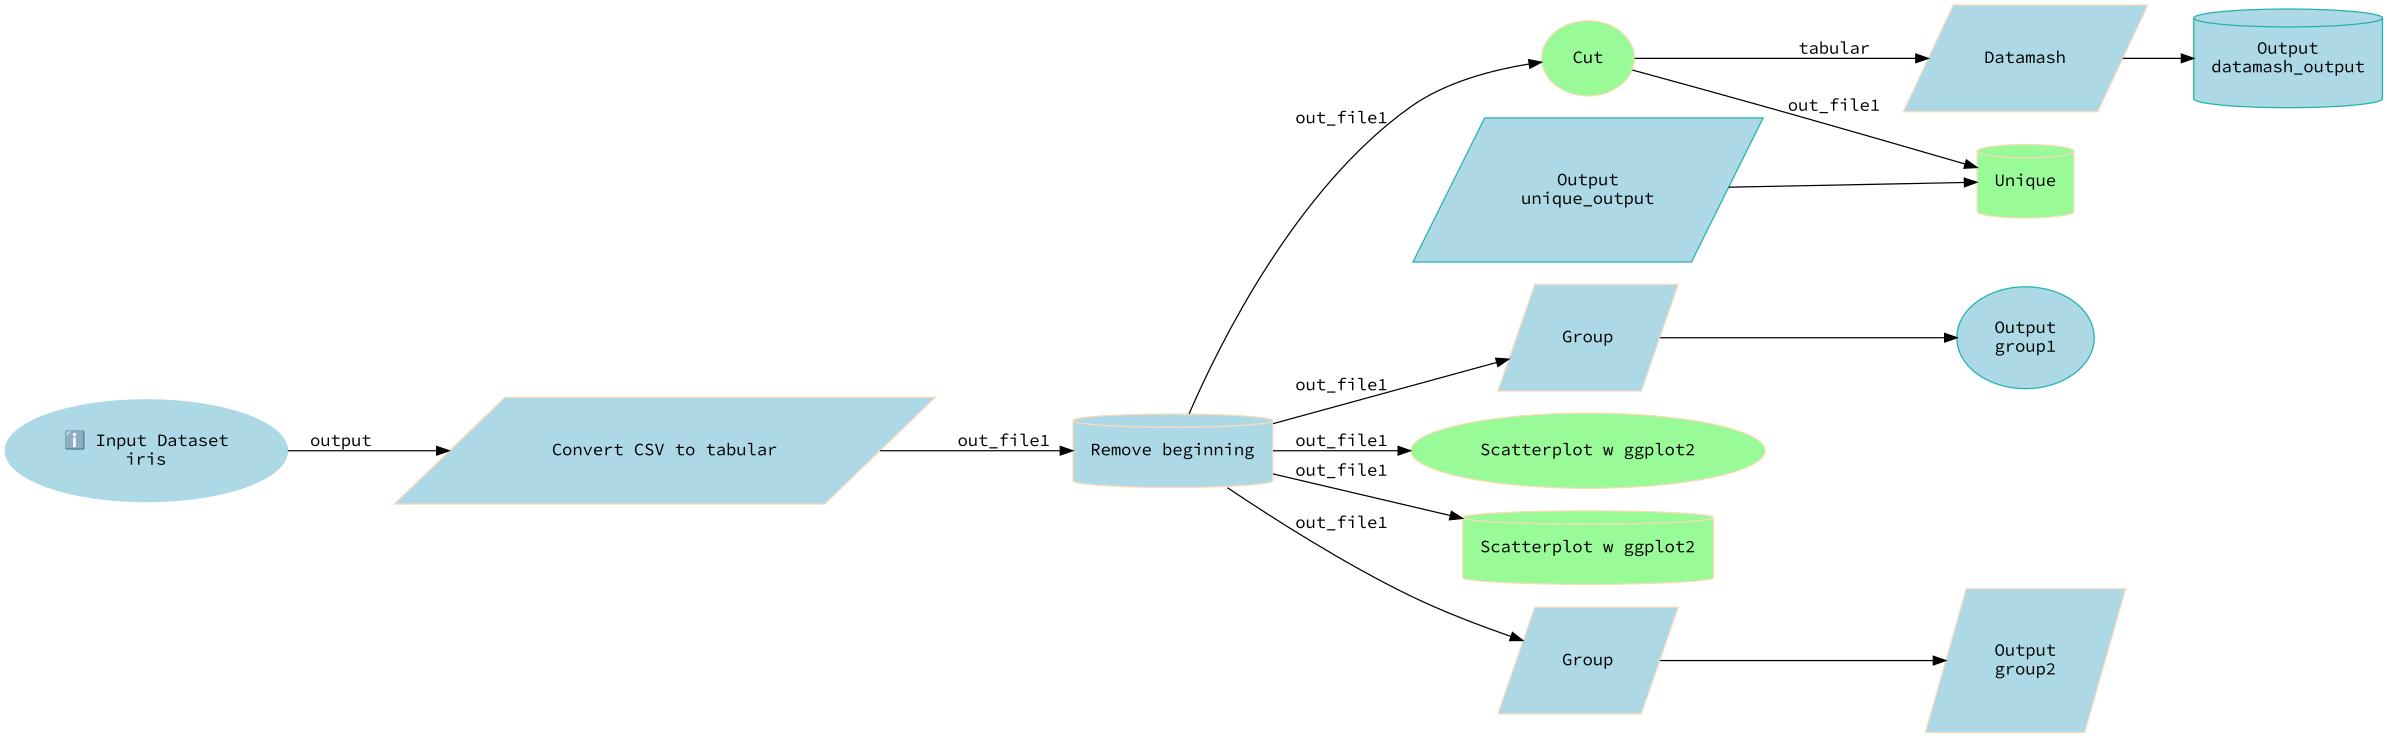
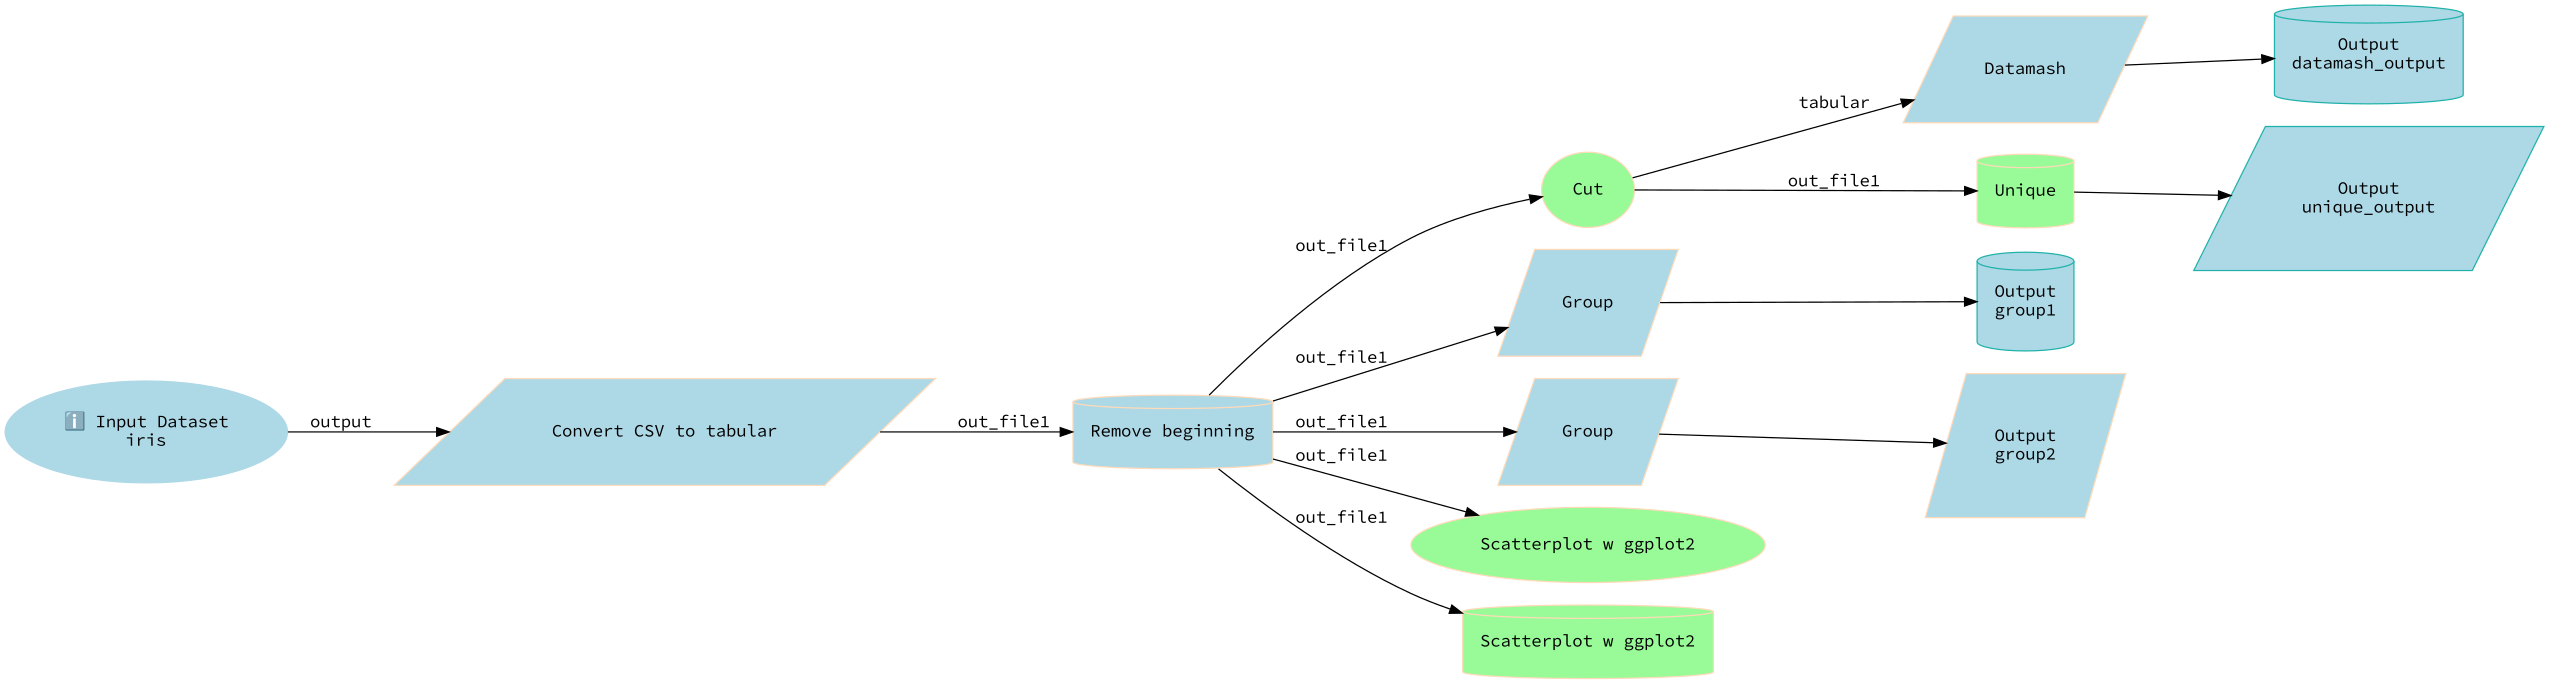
(1846, 185) -> (2146, 194)
(2026, 338) -> (2026, 302)
